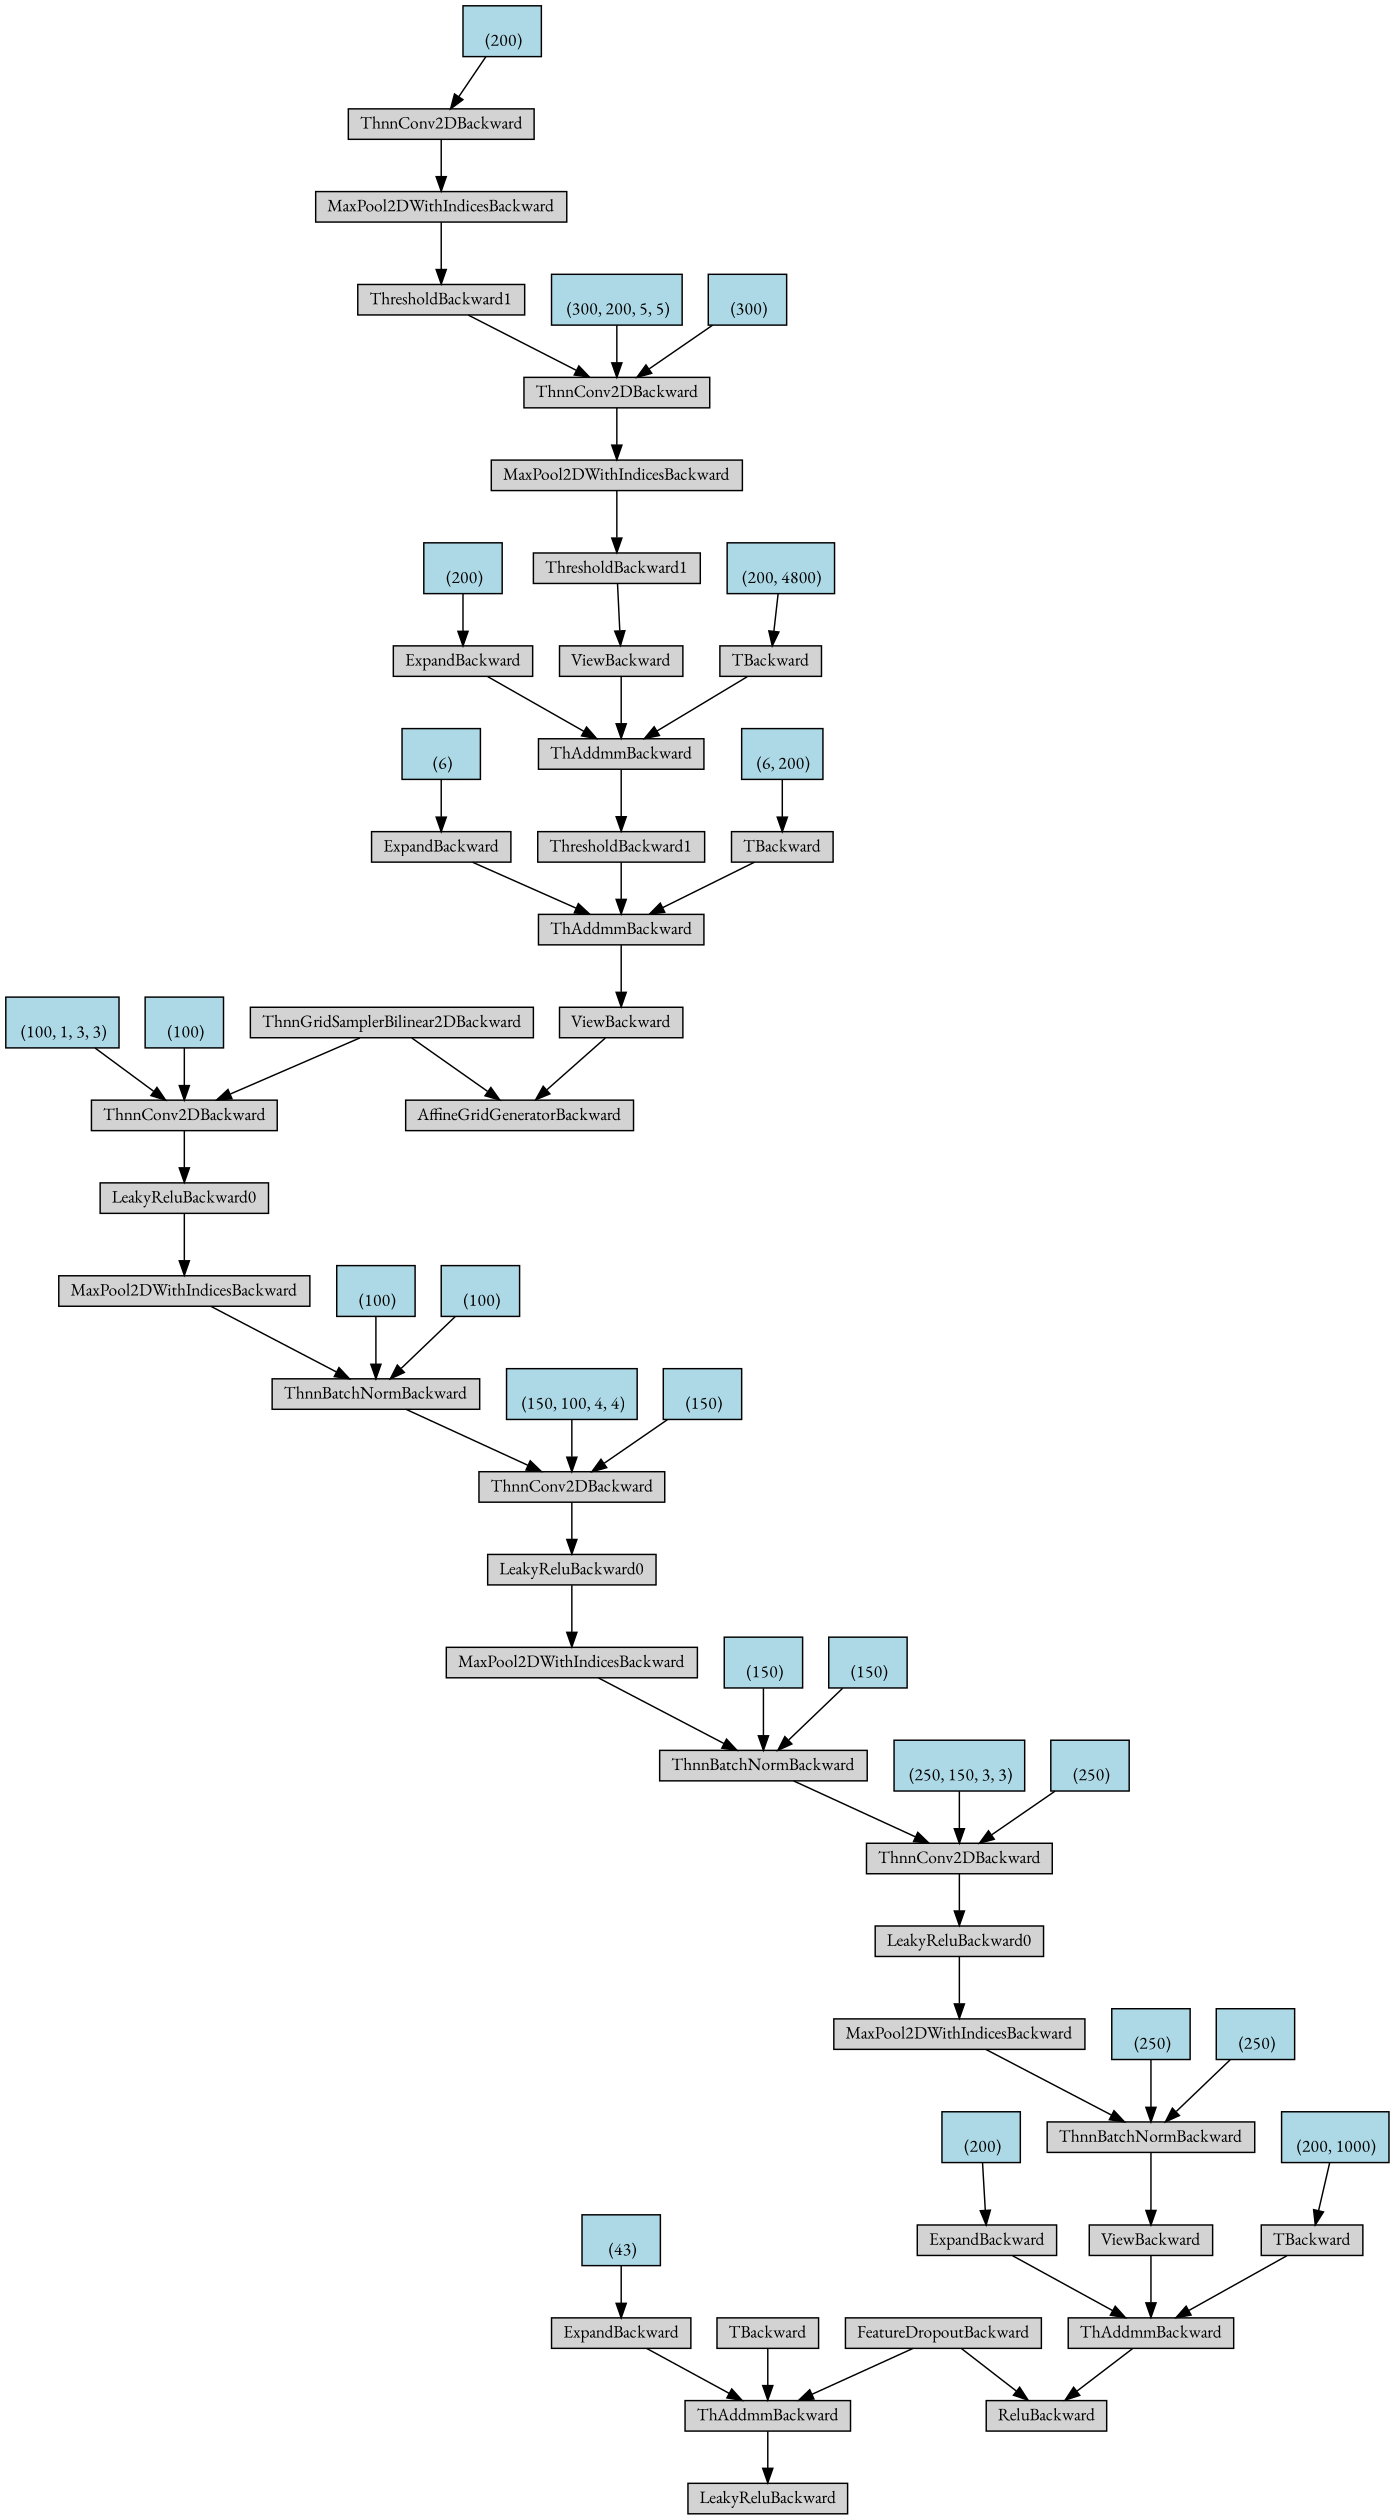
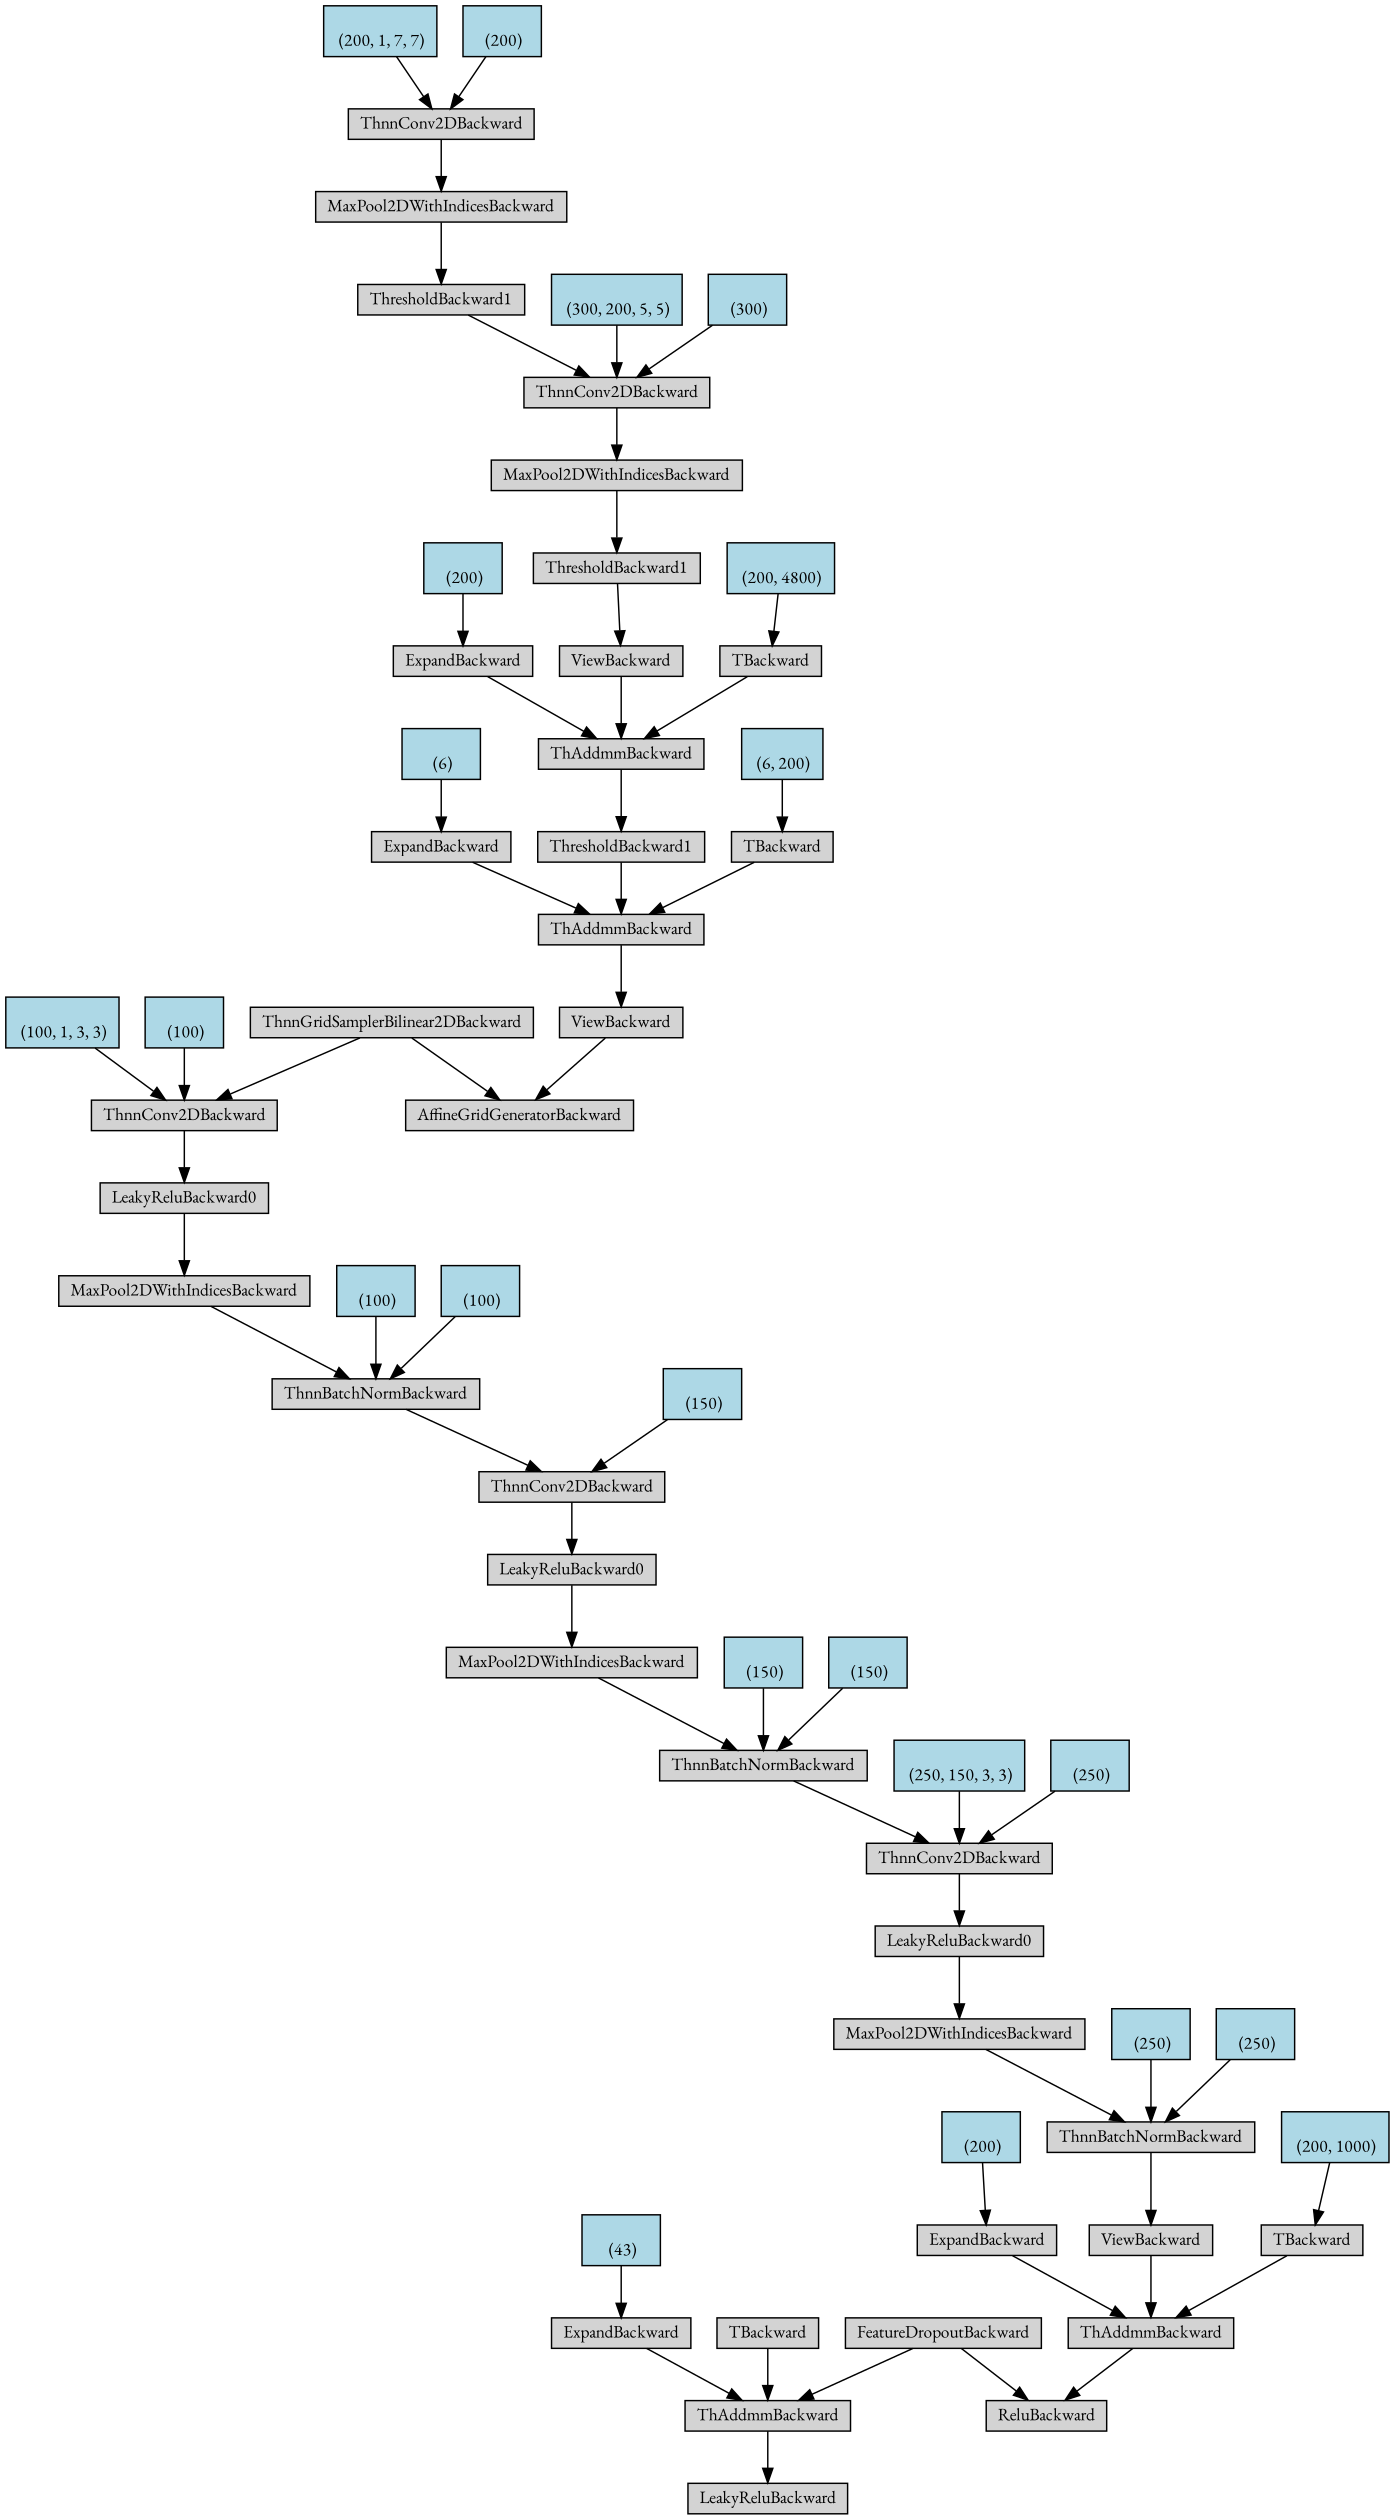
none -> (380, 31)
(572, 1394) -> none
